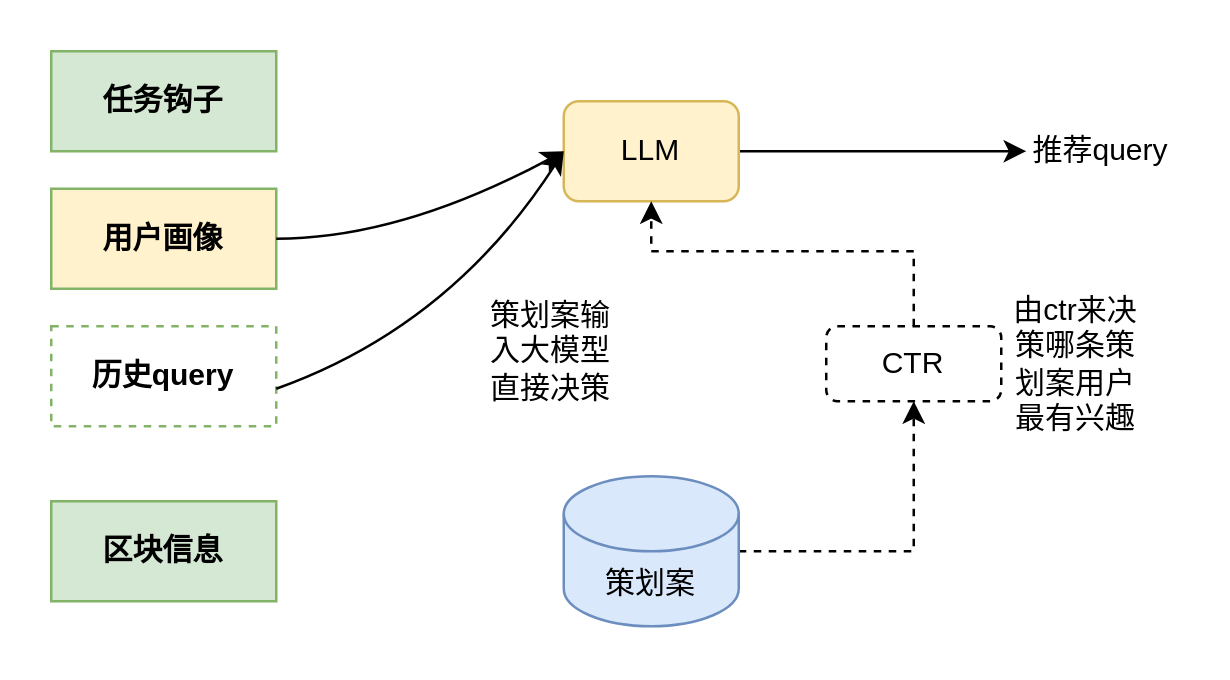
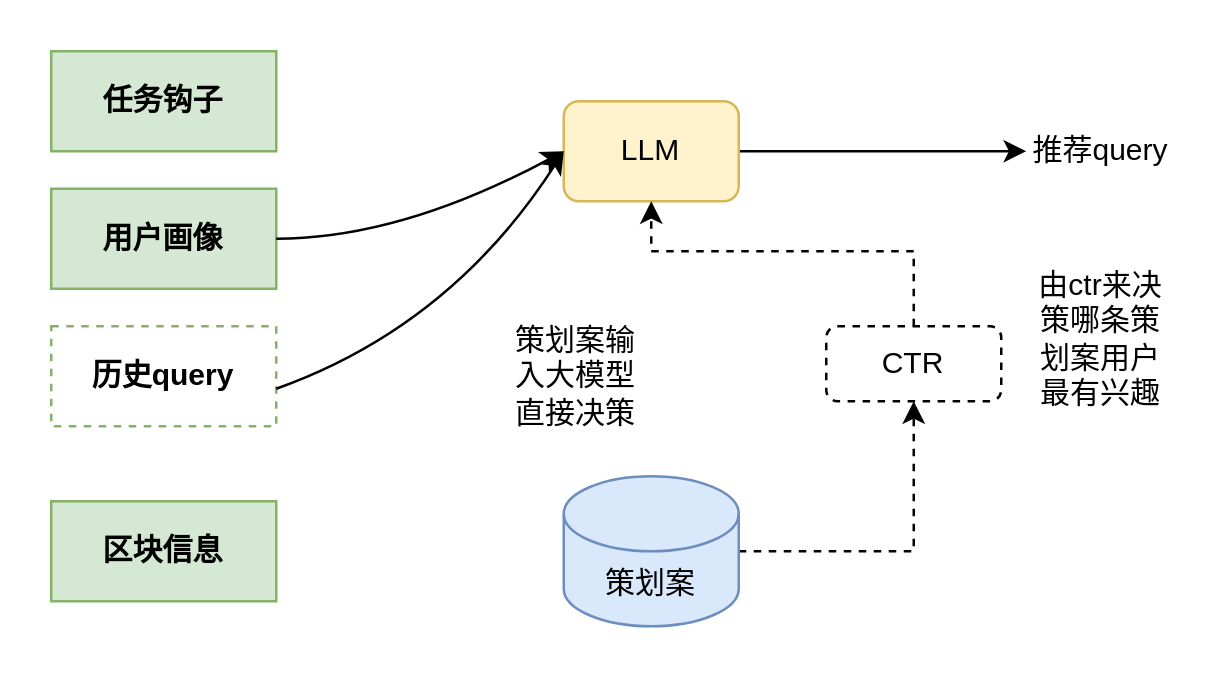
(164, 239) -> (164, 239)
(551, 351) -> (576, 376)
(1076, 364) -> (1101, 339)
